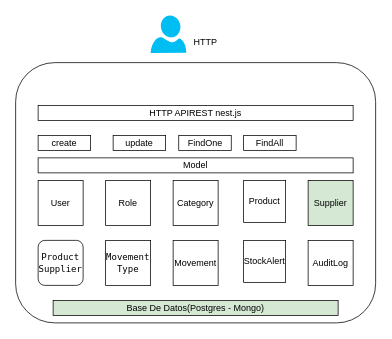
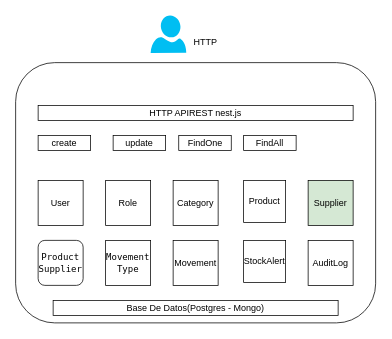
(195, 165) -> none
(195, 308) -> (195, 308)
